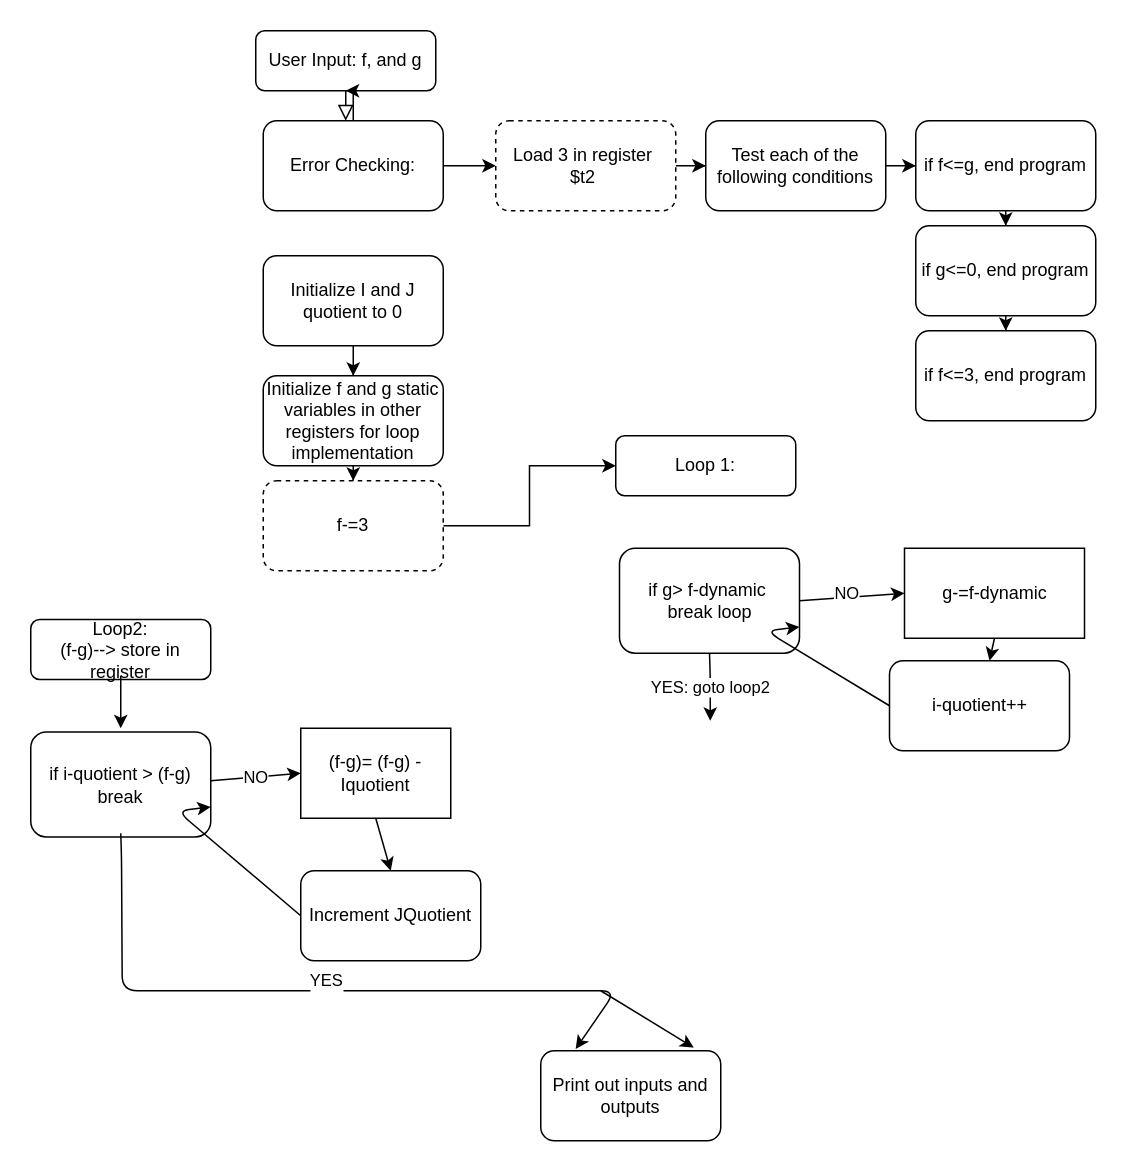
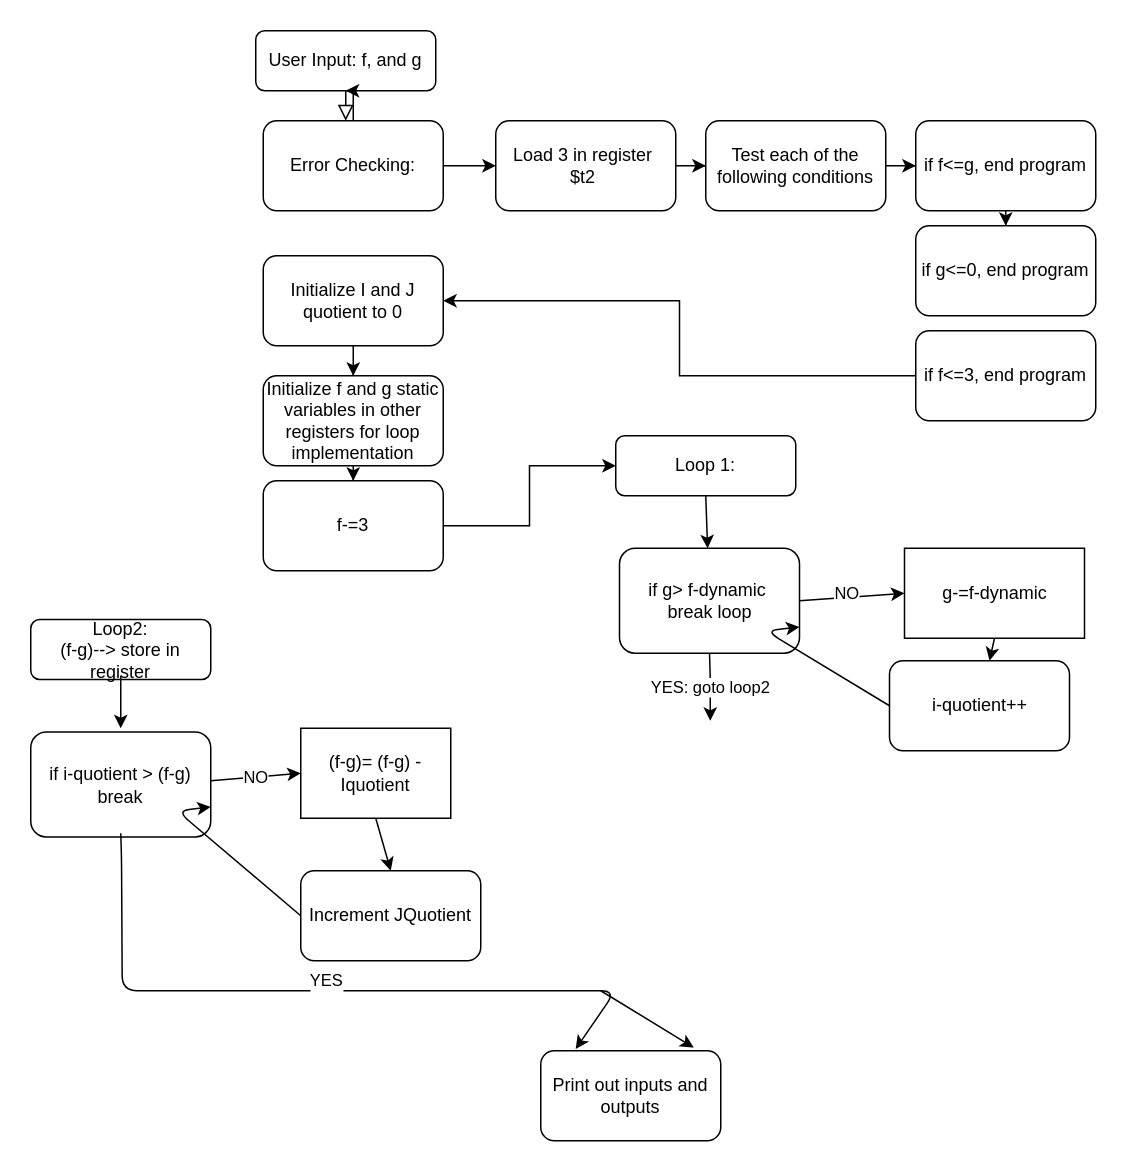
(586, 166) -> (586, 166)
(1006, 323) -> none
none -> (680, 344)
none -> (707, 517)
(353, 526) -> (353, 526)
